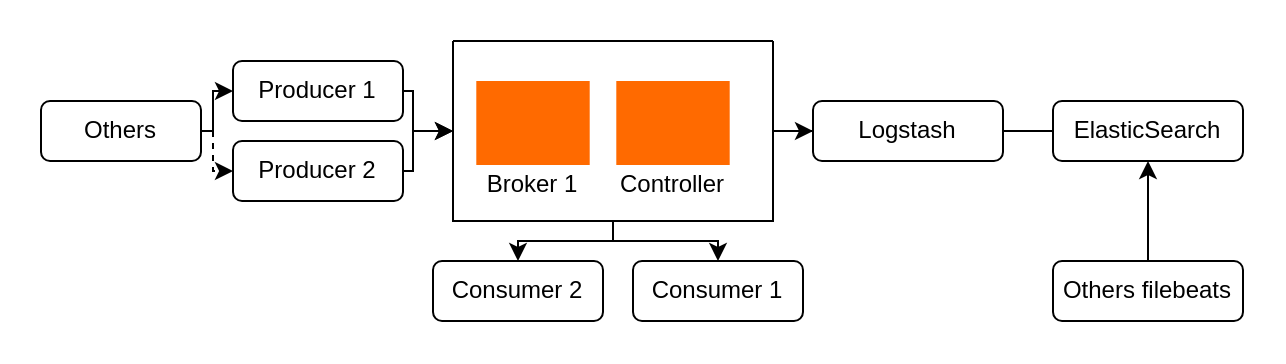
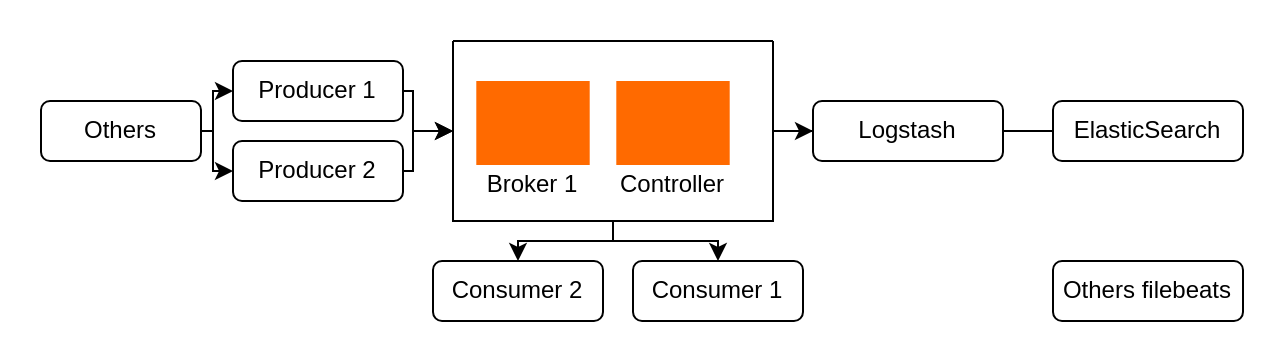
(213, 156) -> (213, 156)
(1148, 218) -> none
